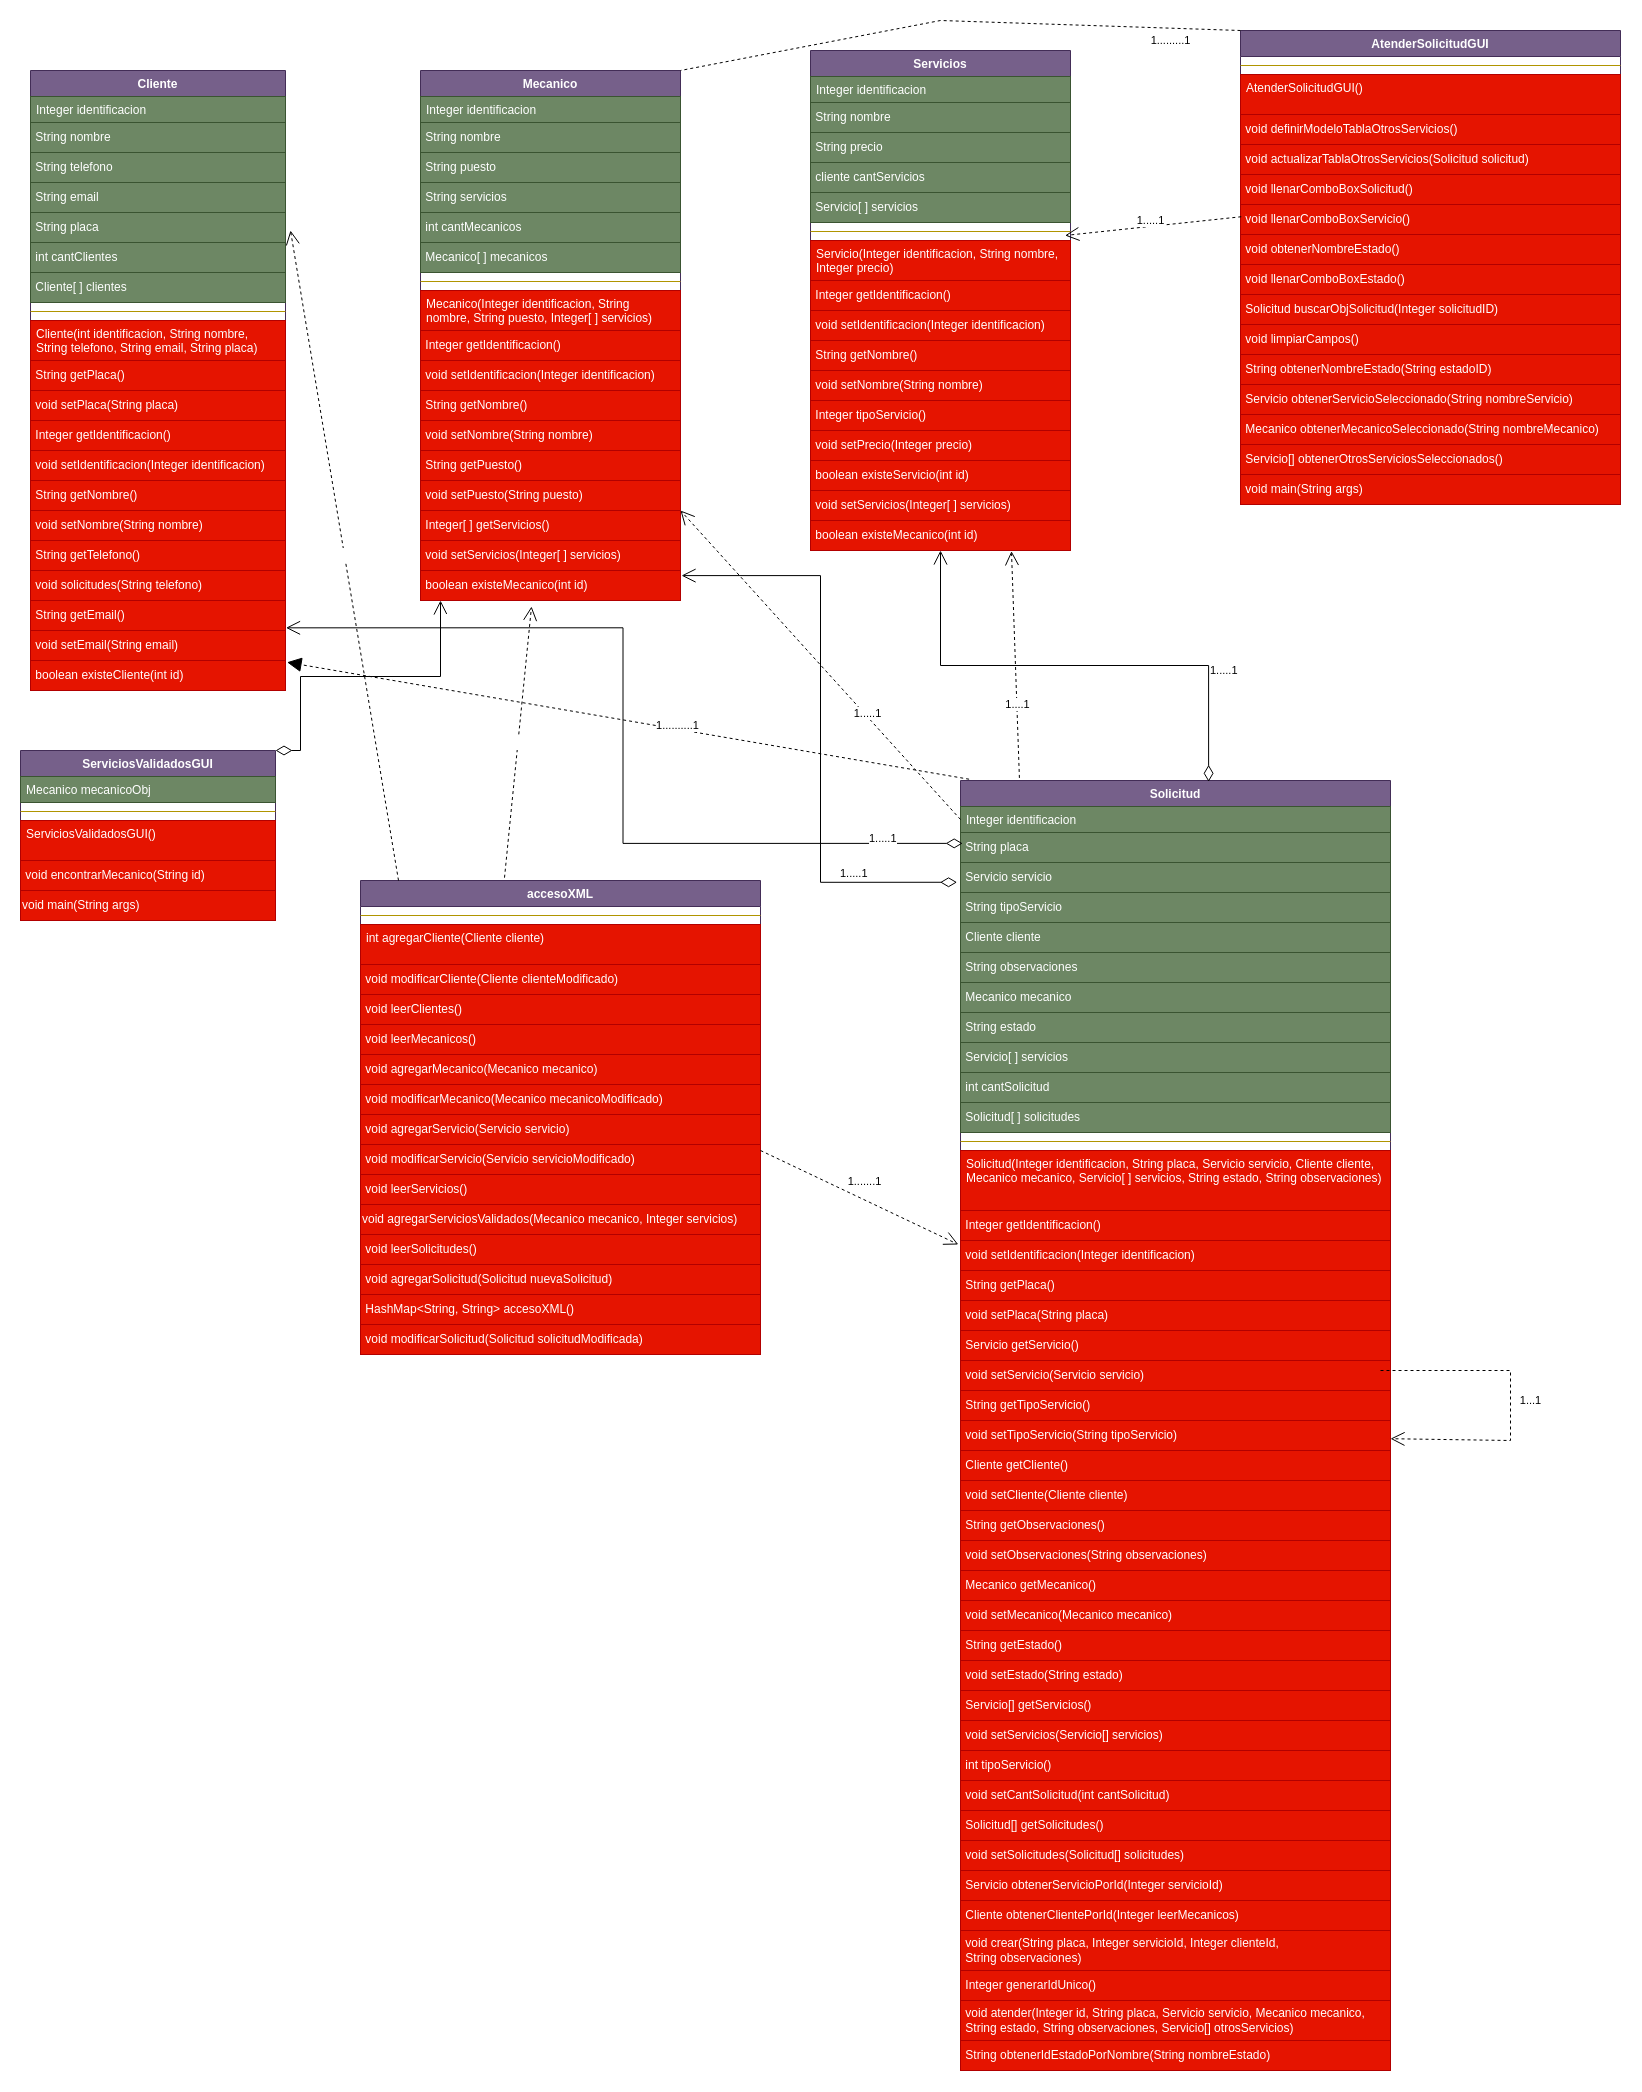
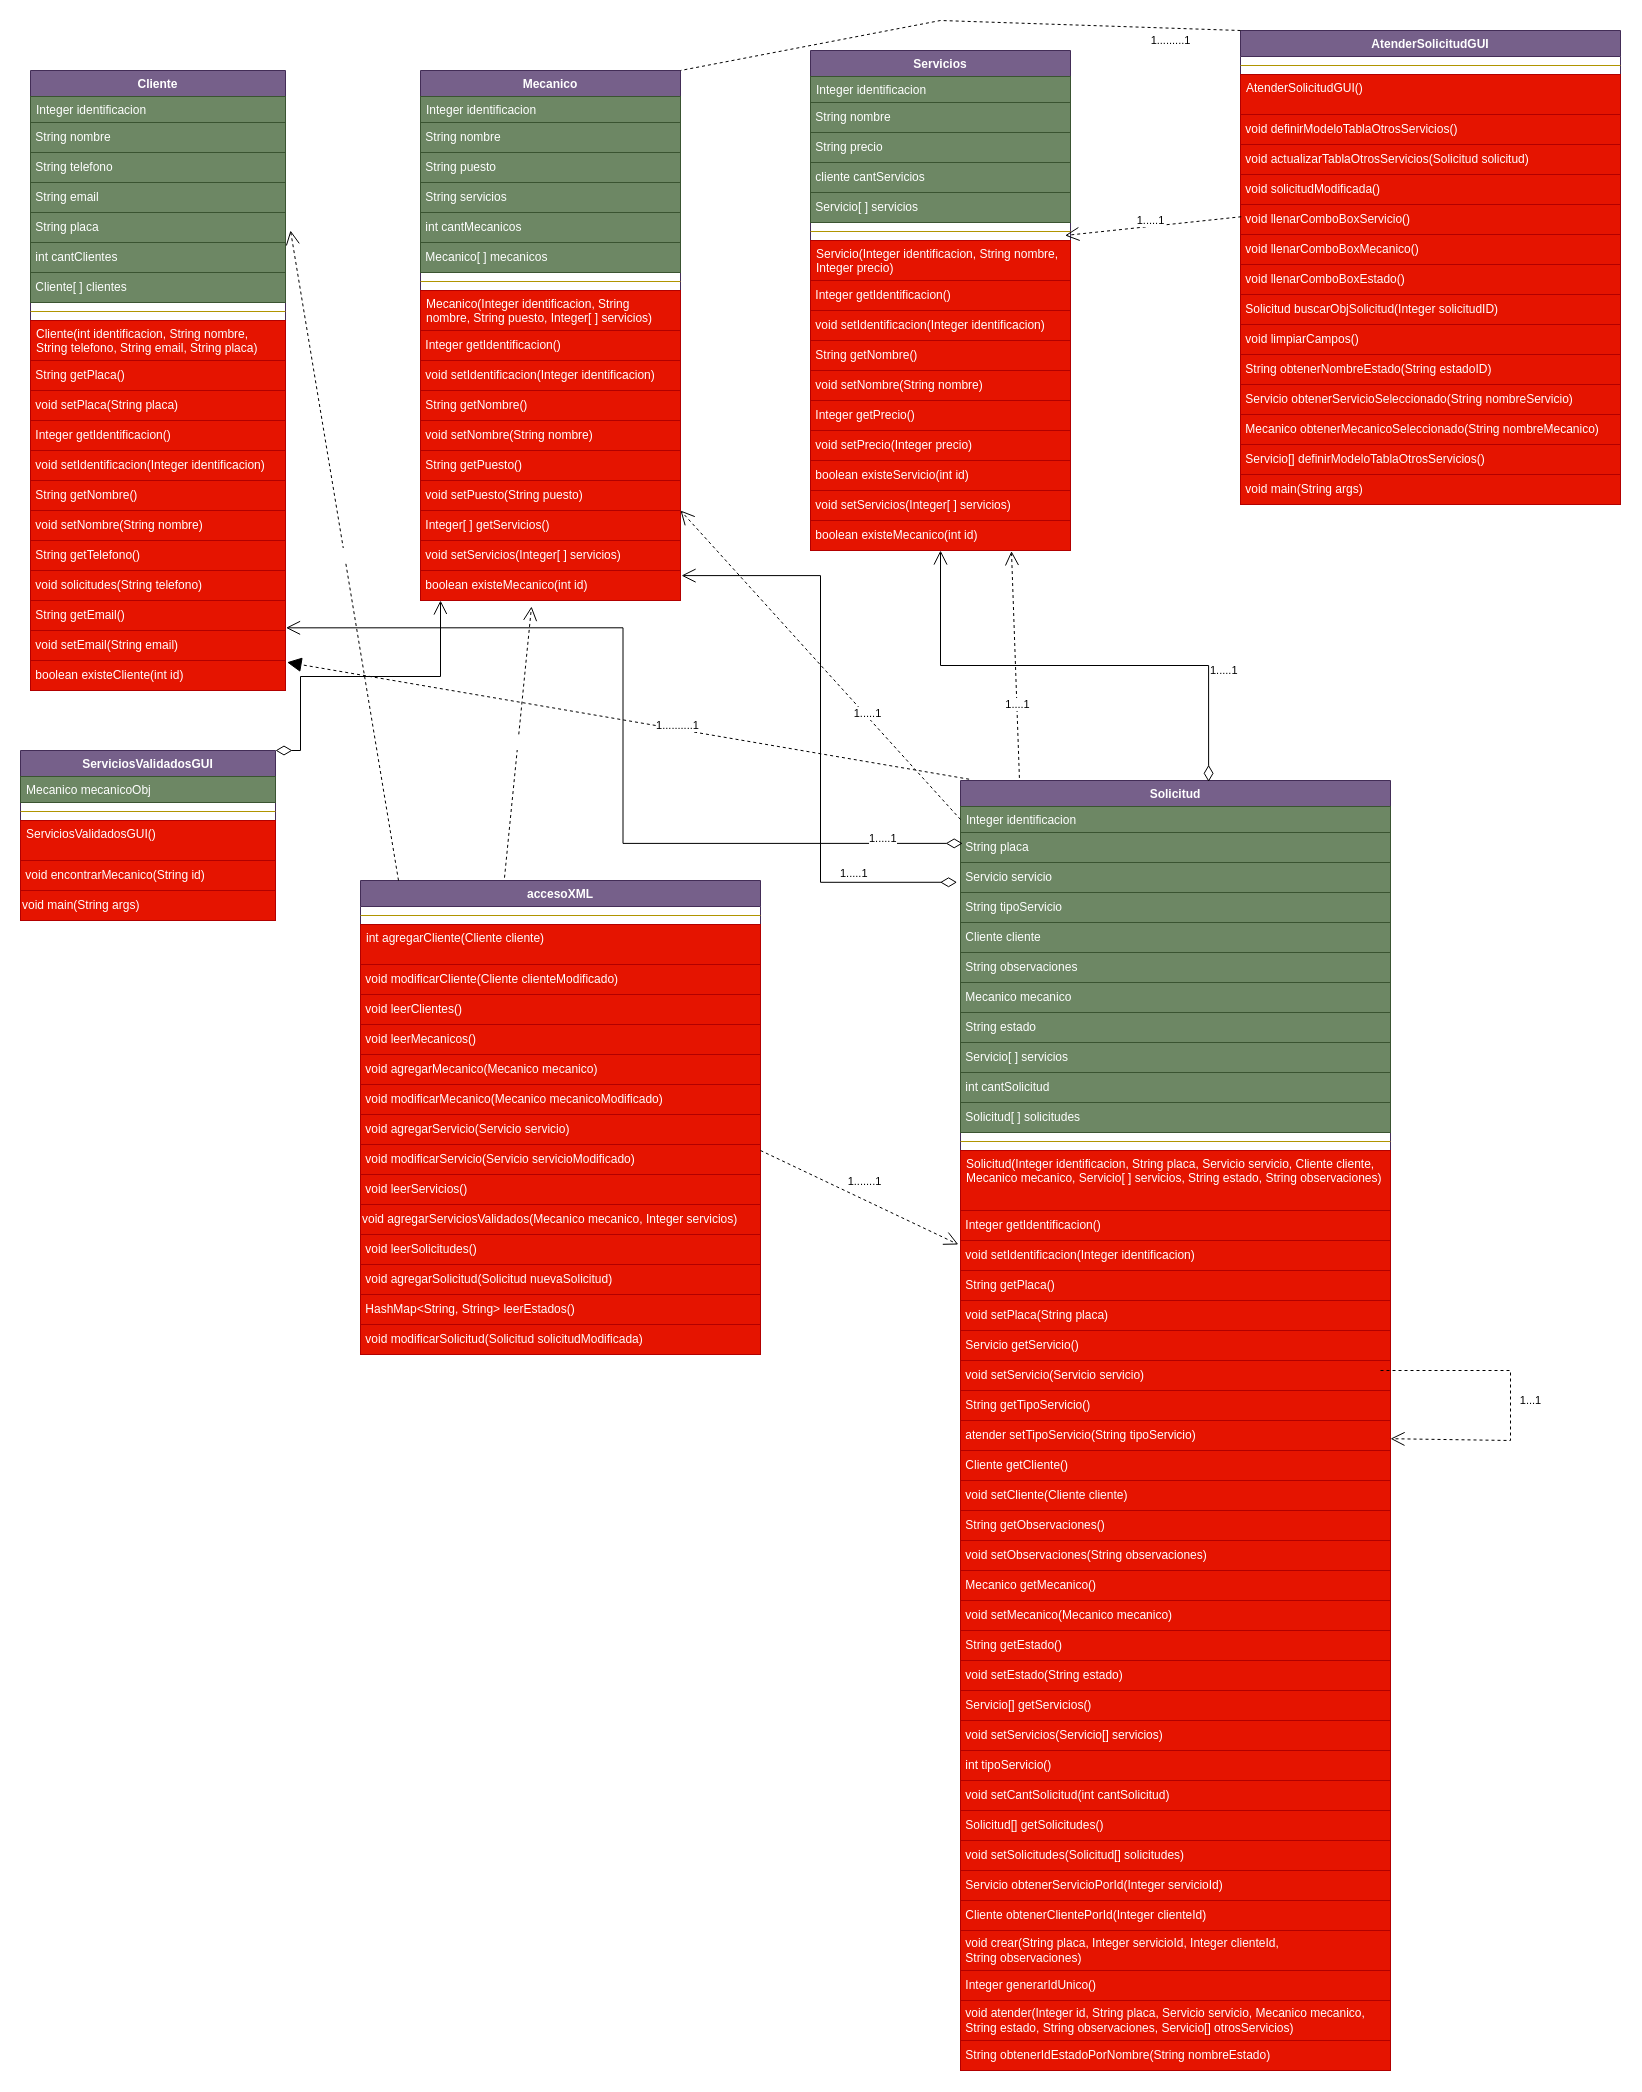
(1332, 190) -> (1319, 190)
(1327, 250) -> (1332, 250)
(880, 416) -> (873, 416)
(1390, 460) -> (1380, 460)
(472, 1310) -> (477, 1310)
(1085, 1436) -> (1096, 1436)
(1118, 1916) -> (1105, 1916)
